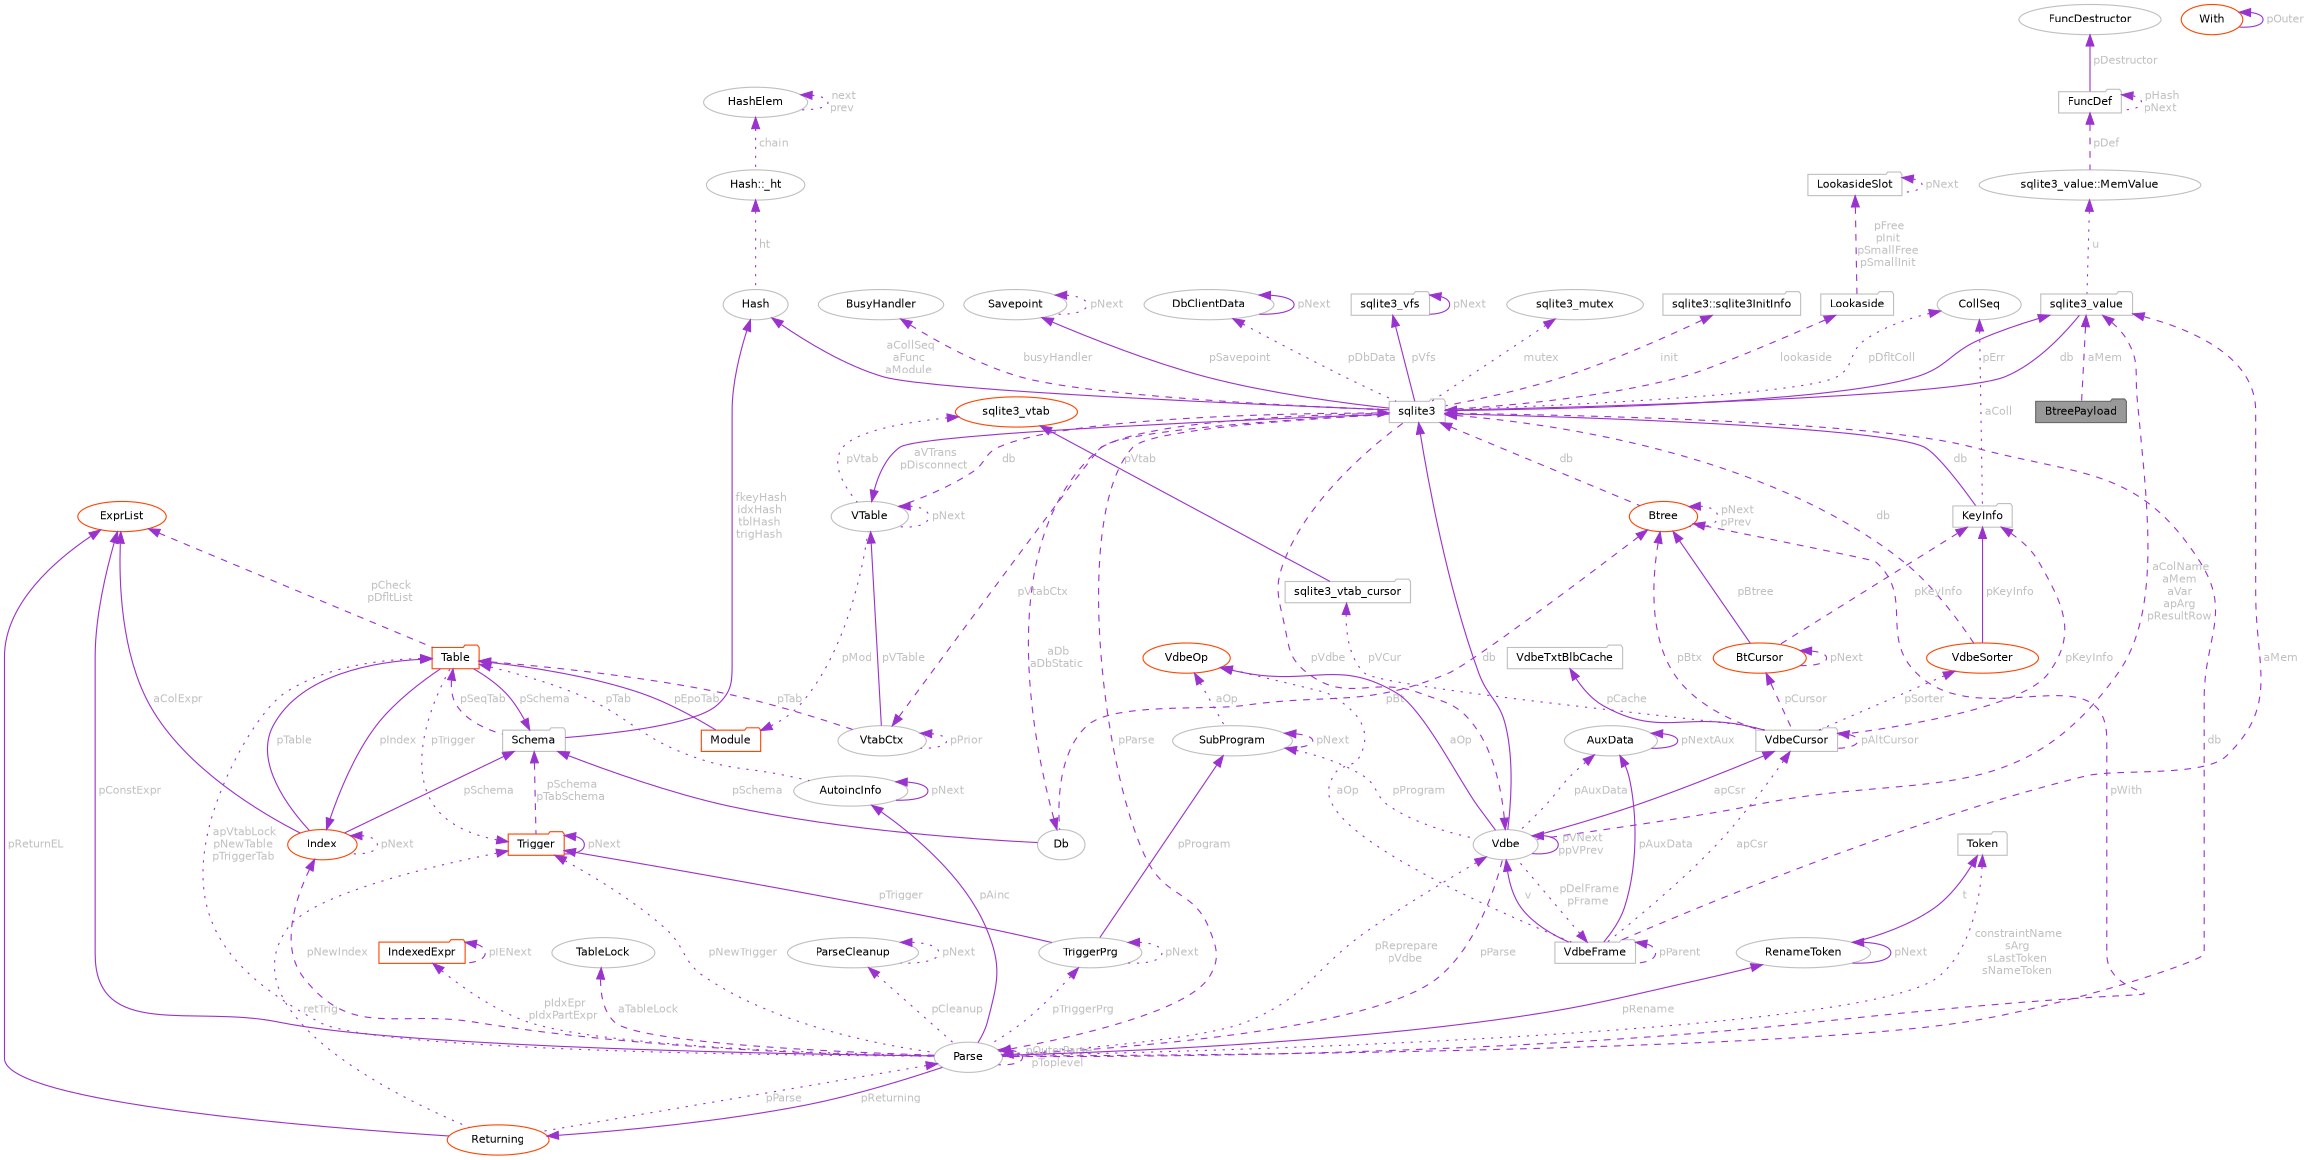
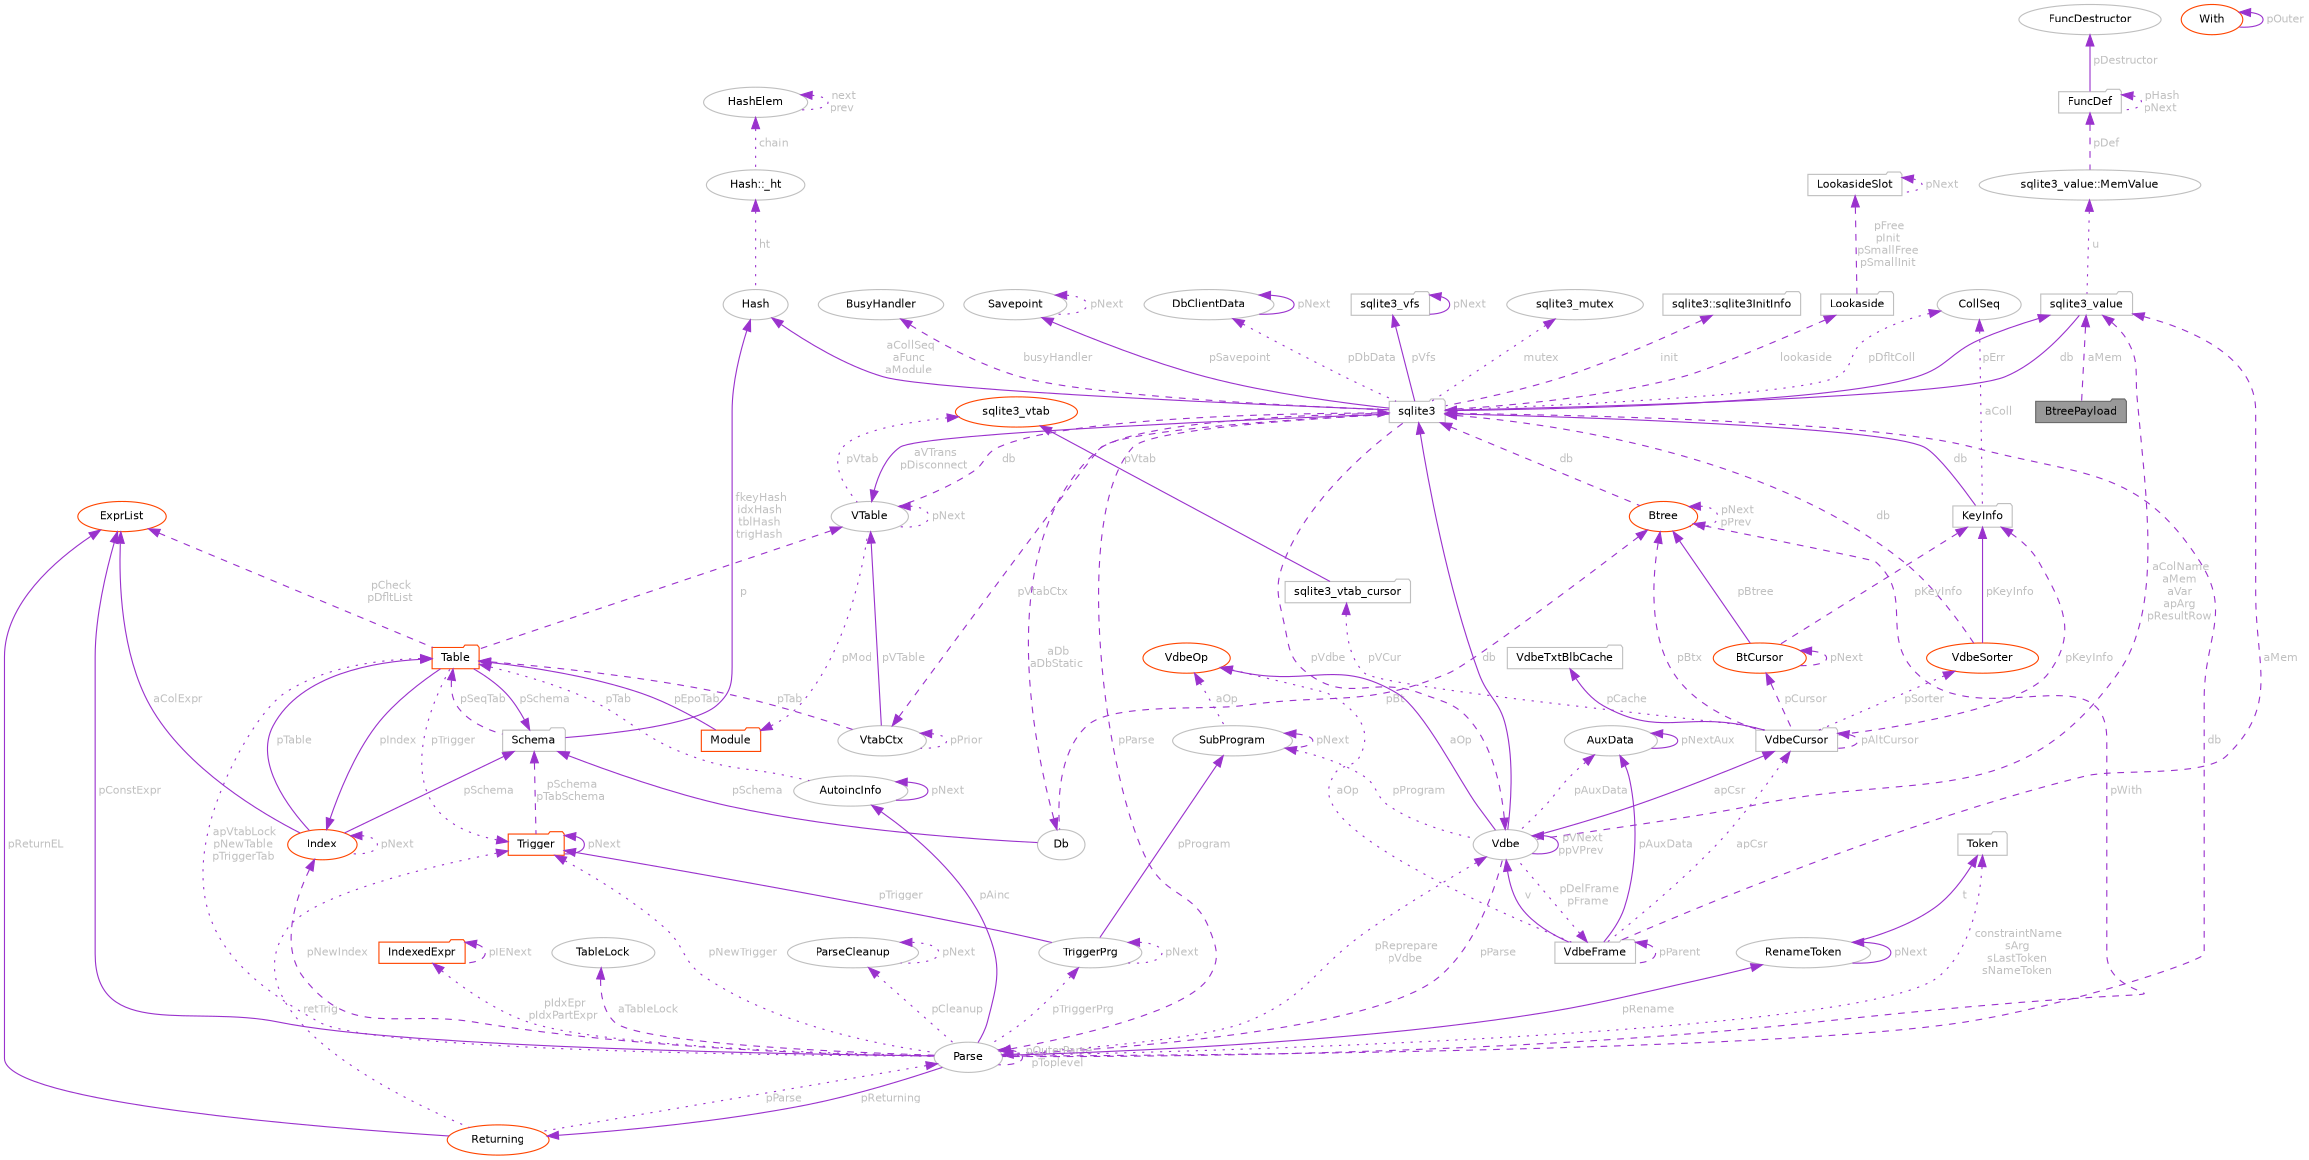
none -> (655, 590)
